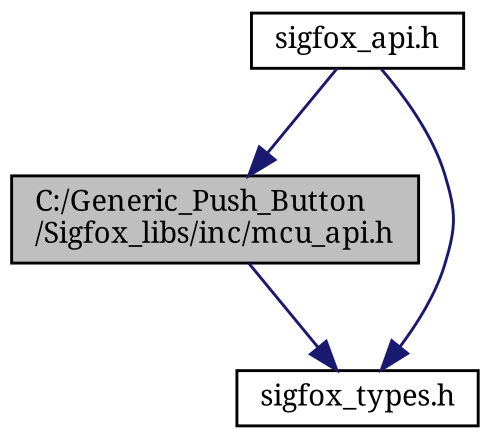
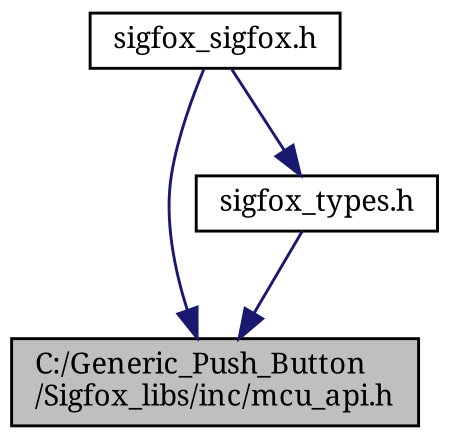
(358, 41) -> (215, 41)
(283, 305) -> (278, 272)
